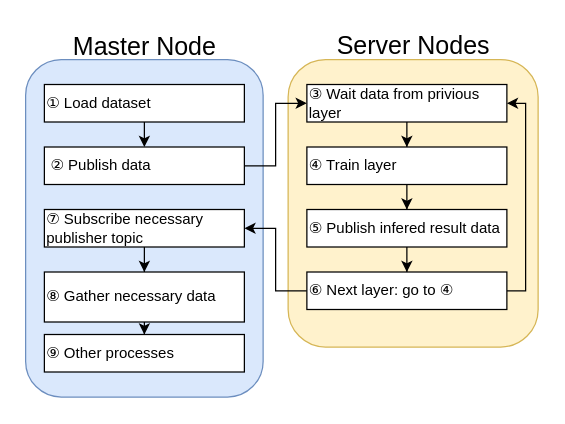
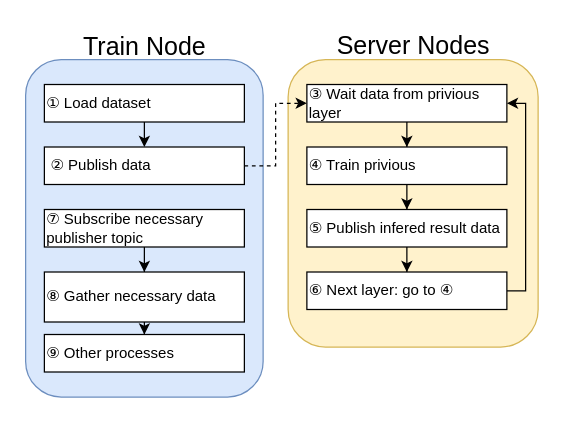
(145, 46) -> (145, 46)
(276, 139) -> (276, 139)
(356, 166) -> (367, 166)
(276, 263) -> none
